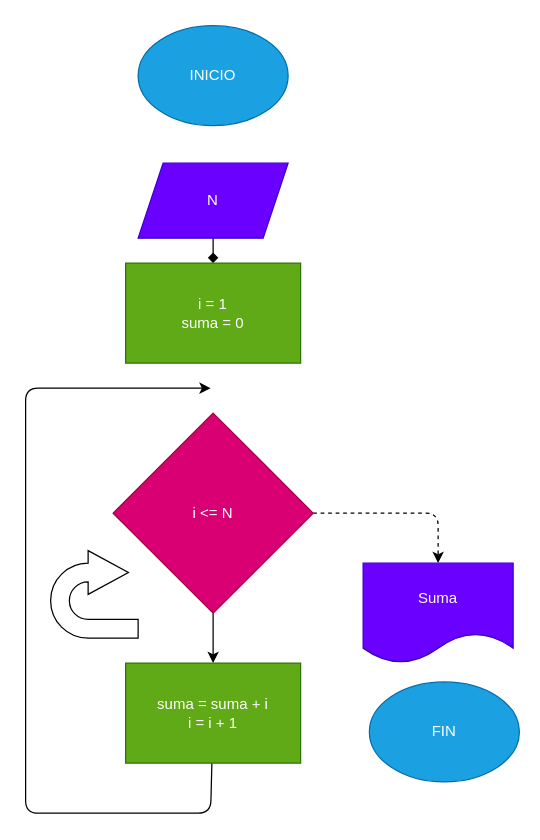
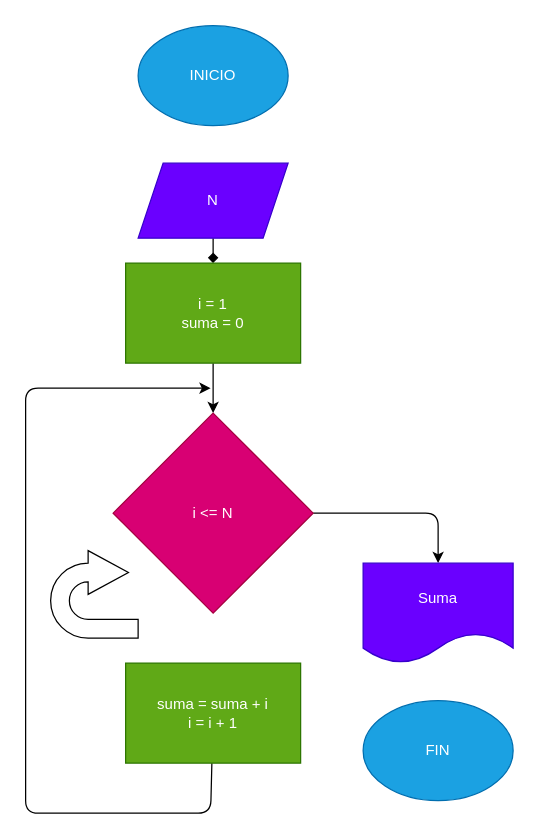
none -> (213, 384)
(389, 513) -> (389, 513)
(213, 634) -> none
(444, 732) -> (438, 751)
